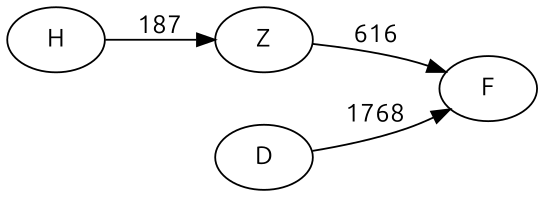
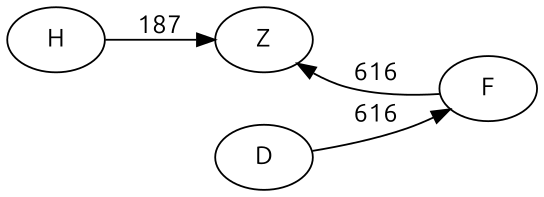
(371, 52) -> (375, 93)
(376, 115) -> (376, 115)
